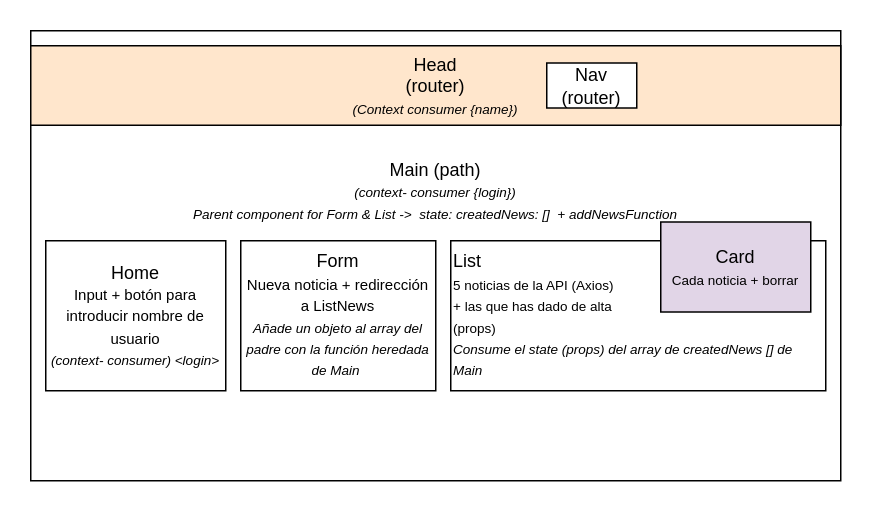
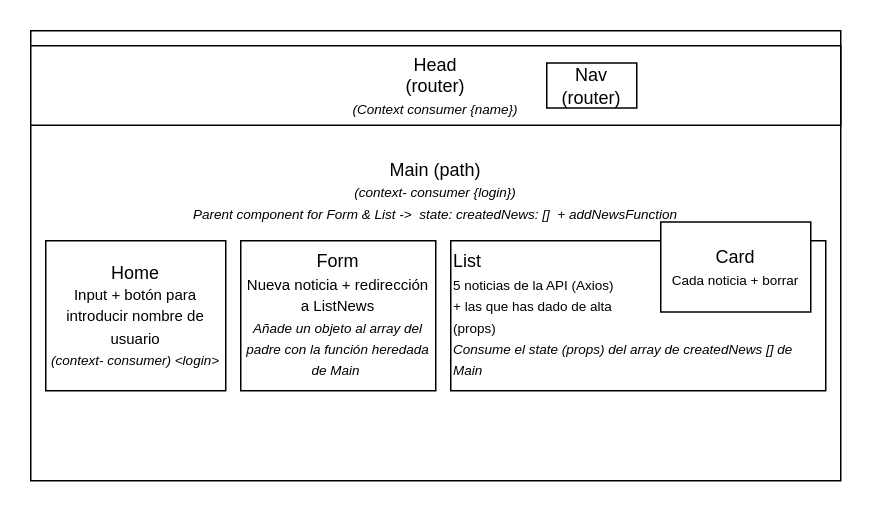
(436, 86) -> (436, 86)
(736, 267) -> (736, 267)
